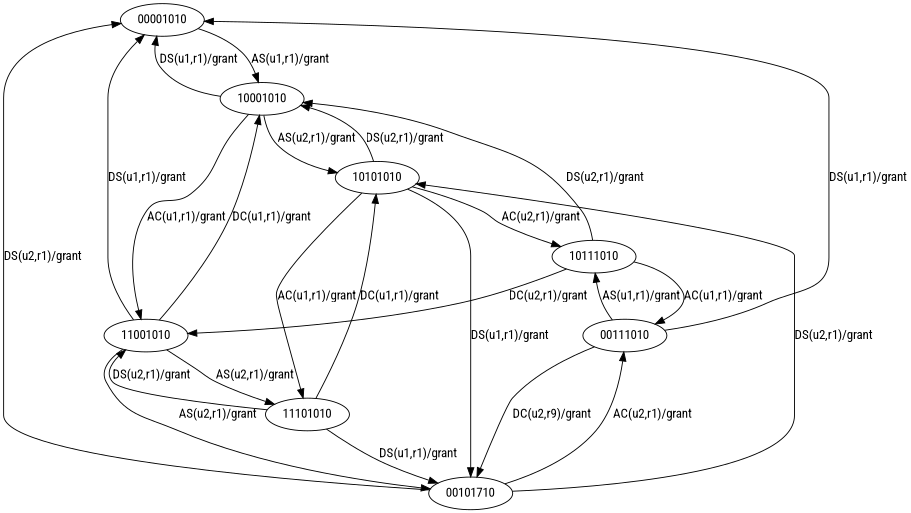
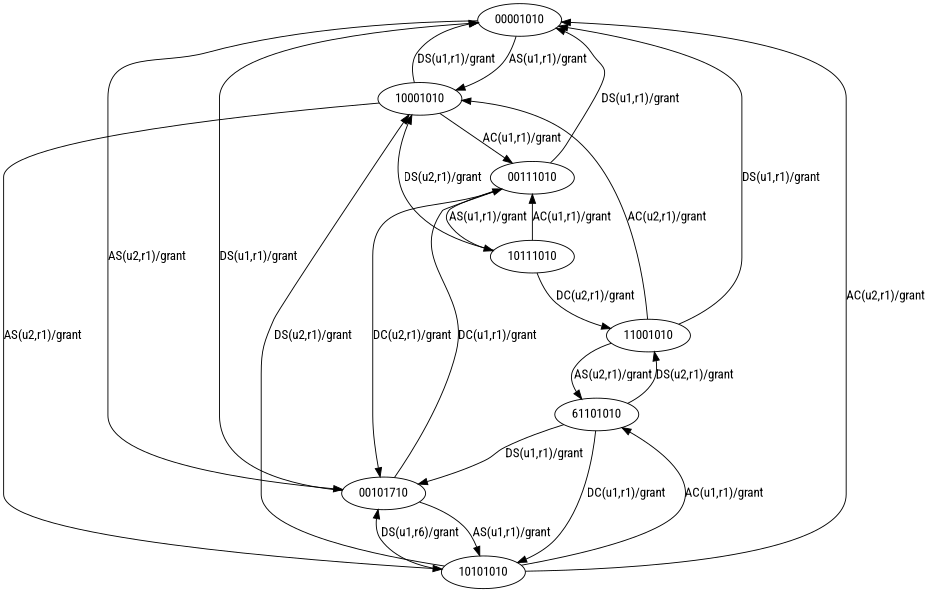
(166, 201) -> (472, 136)
(484, 212) -> (846, 319)
(272, 217) -> (668, 217)
(43, 257) -> (259, 257)
(510, 336) -> (420, 533)
(834, 336) -> (512, 533)
(307, 414) -> (597, 414)
(552, 414) -> (413, 336)
(653, 414) -> (498, 336)
(235, 451) -> (108, 183)
